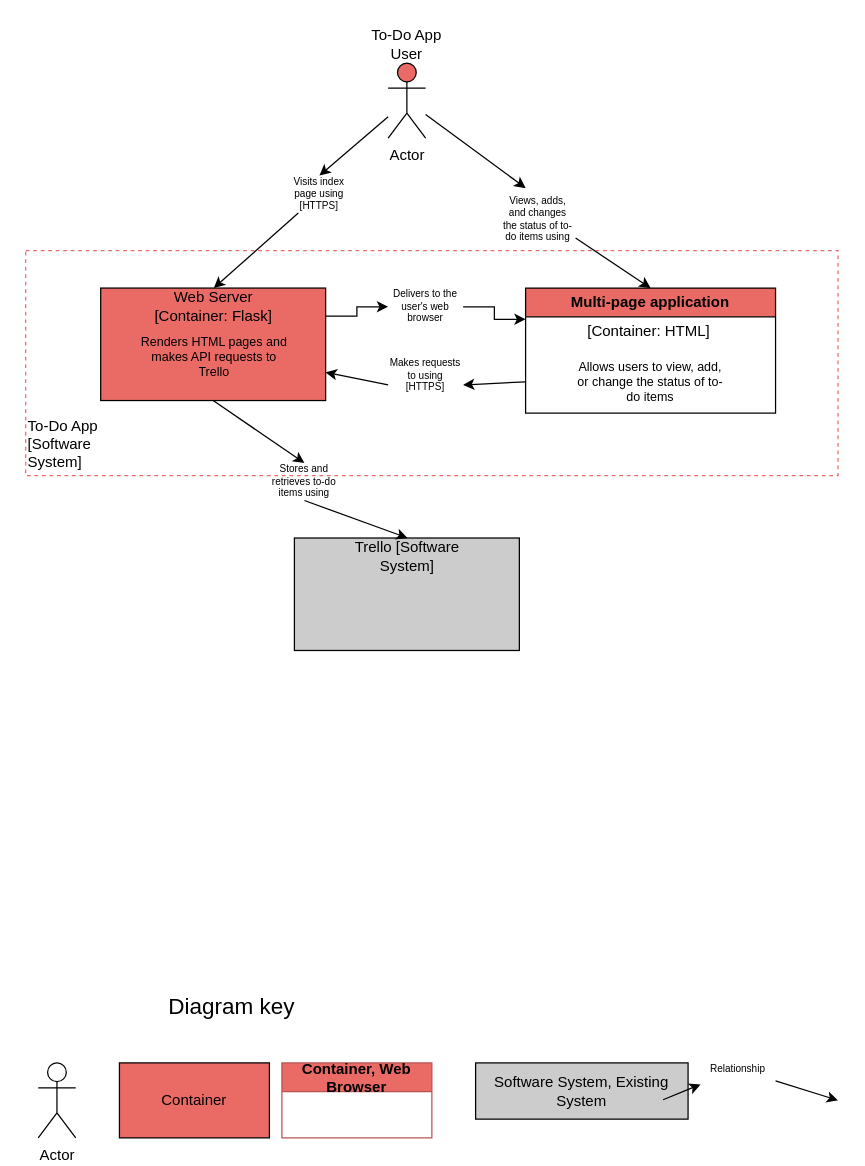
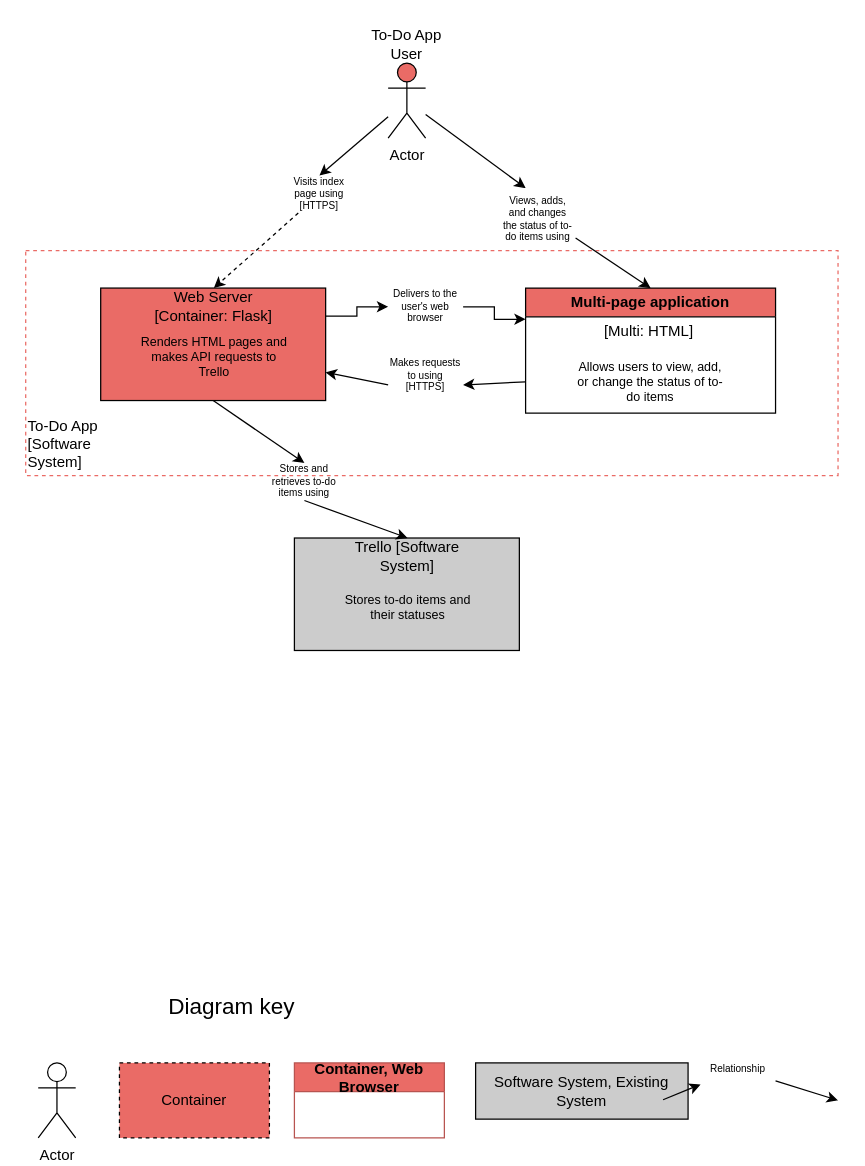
(258, 249) -> (258, 249)
(651, 332) -> (651, 332)
none -> (408, 607)
(194, 1101) -> (194, 1101)
(357, 1101) -> (369, 1101)
